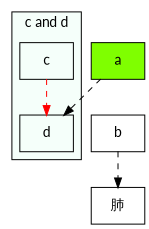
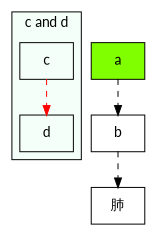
(87, 92) -> (118, 92)
